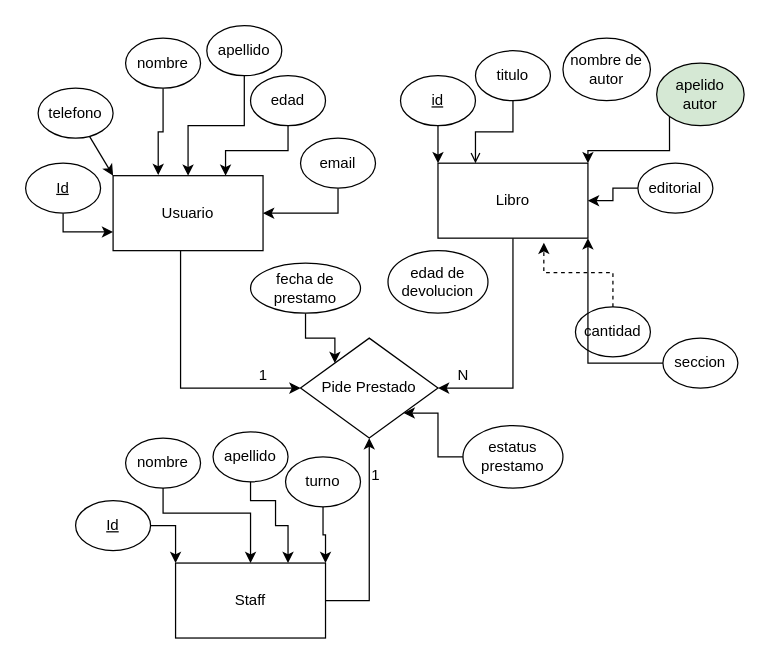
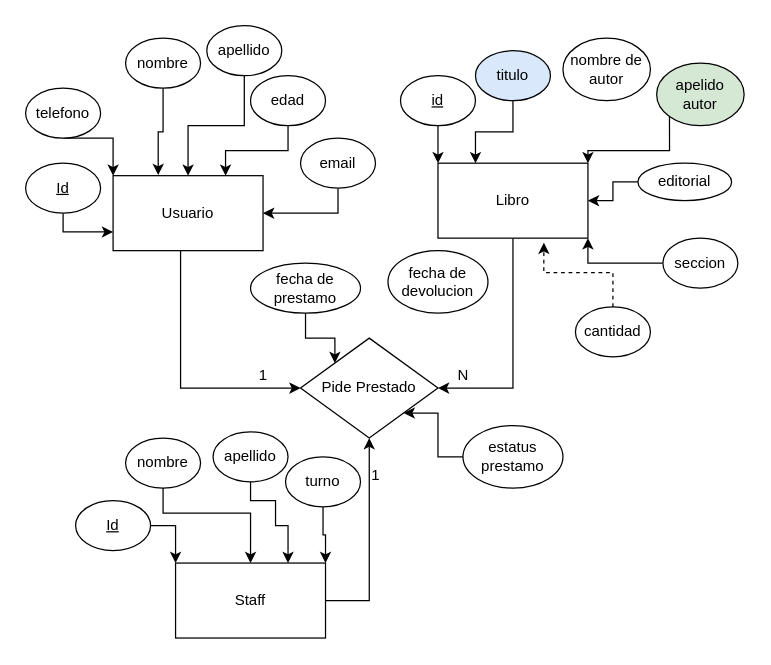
(513, 76) -> (513, 76)
(76, 113) -> (63, 113)
(476, 155) -> (476, 153)
(676, 188) -> (685, 182)
(438, 282) -> (438, 282)
(701, 363) -> (701, 263)
